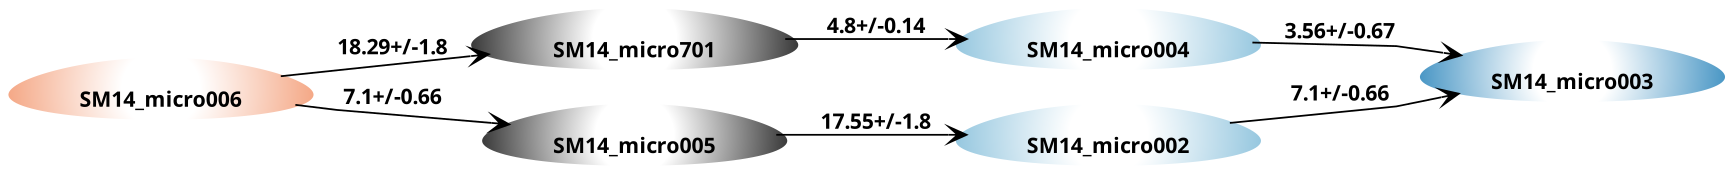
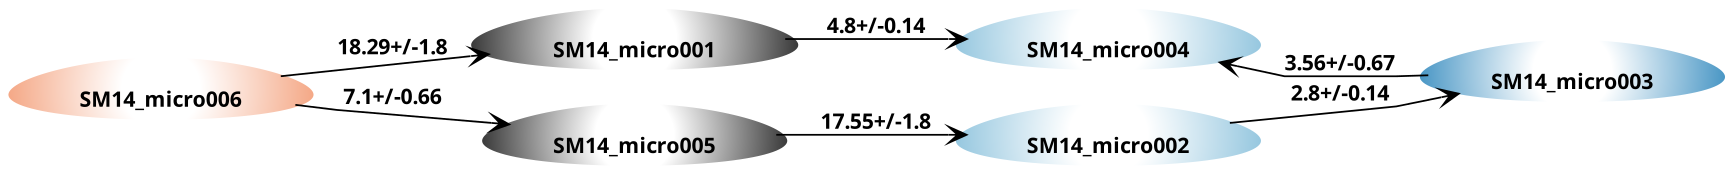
(635, 39) -> (635, 39)
(1348, 45) -> (1332, 76)
(1340, 95) -> (1340, 95)
